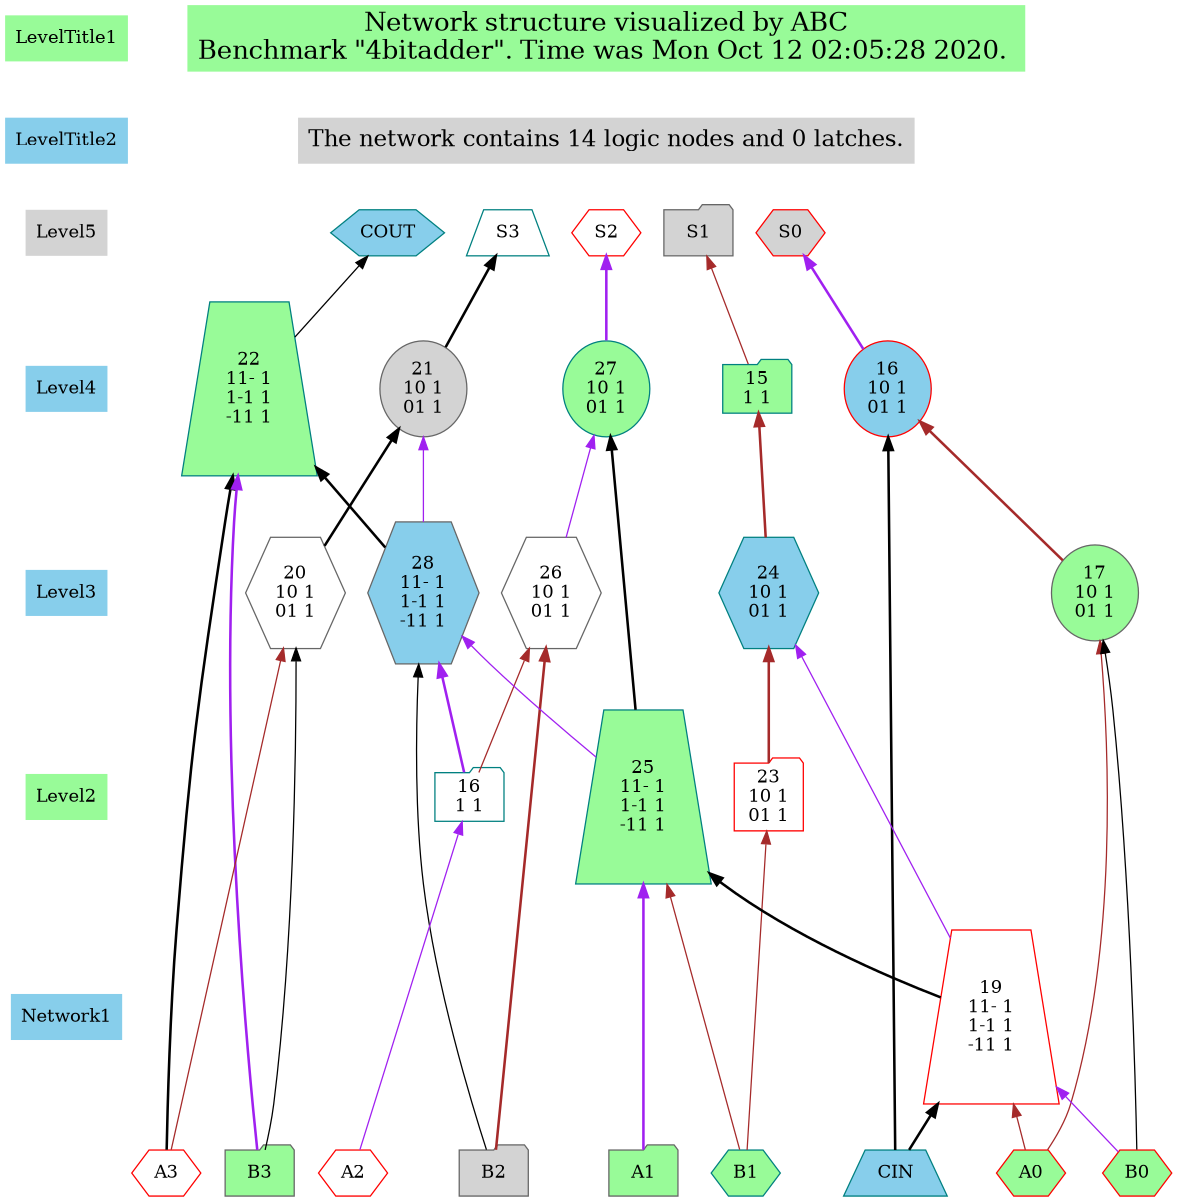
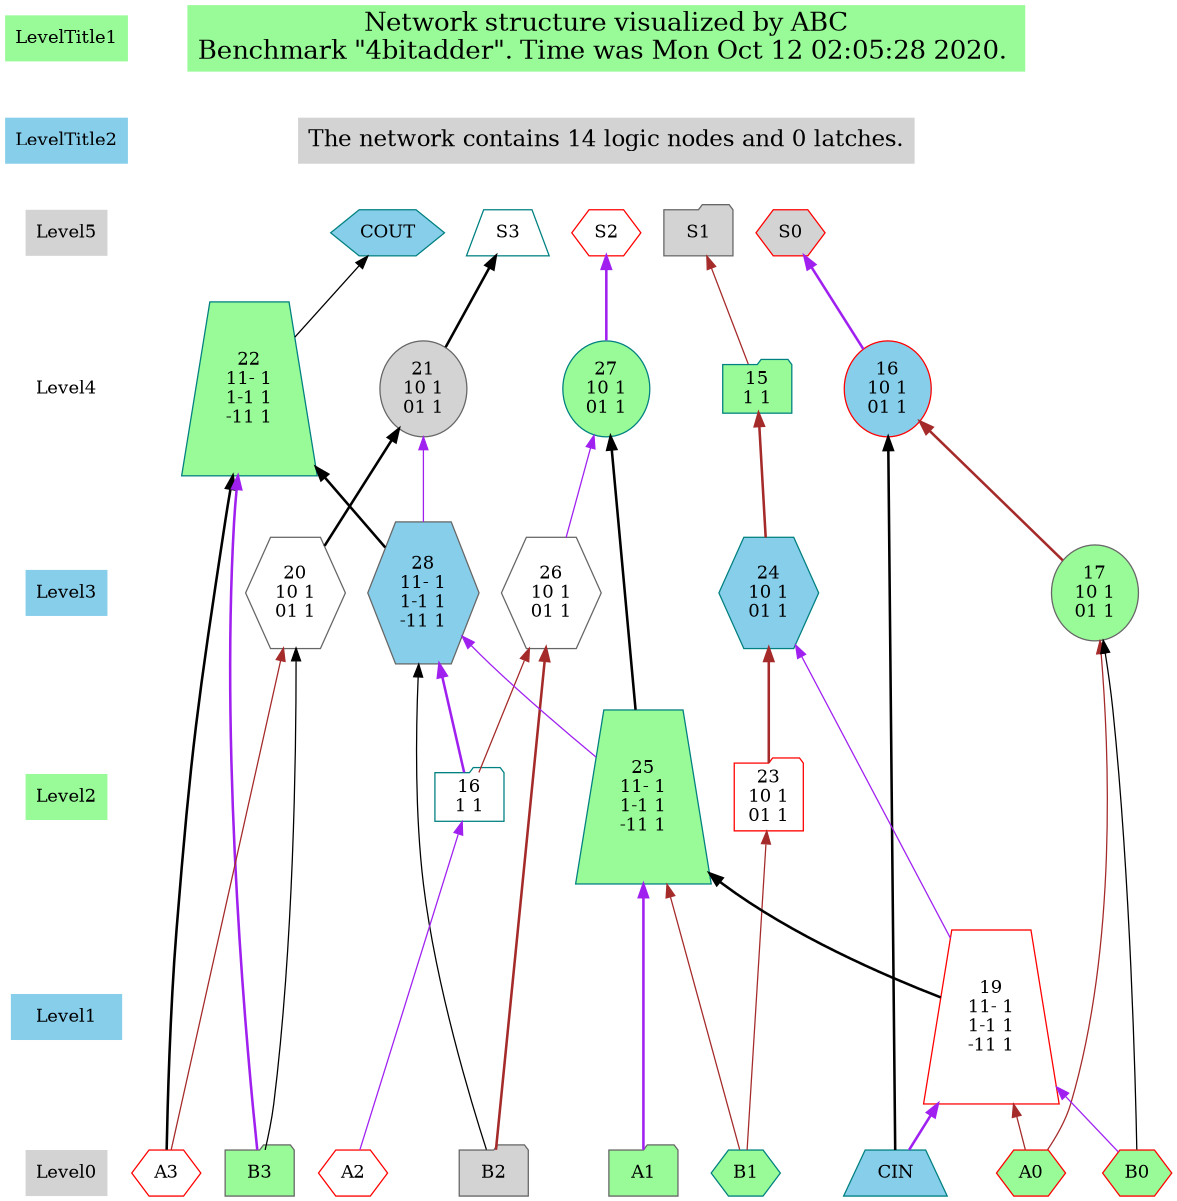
(67, 389) -> (67, 389)
(67, 1017) -> (67, 1017)
(920, 1132) -> (920, 1132)
none -> (67, 1173)
